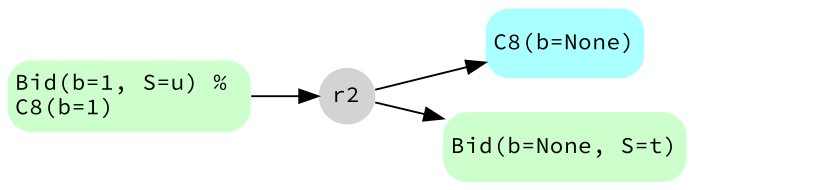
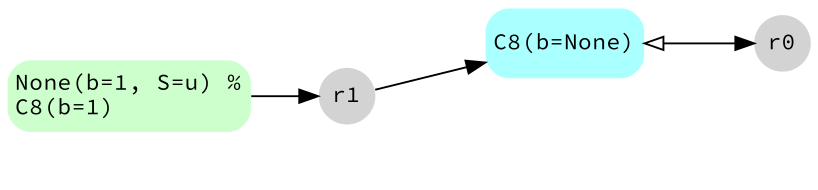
none -> (782, 43)
(129, 96) -> (129, 96)
(347, 96) -> (347, 96)
(565, 147) -> none
